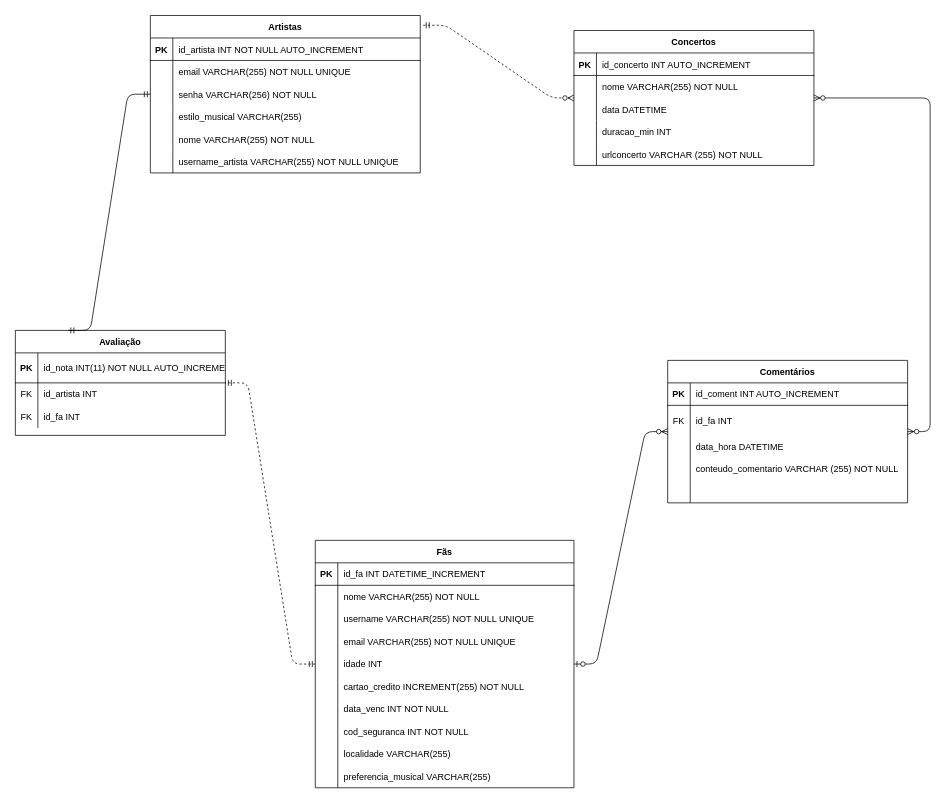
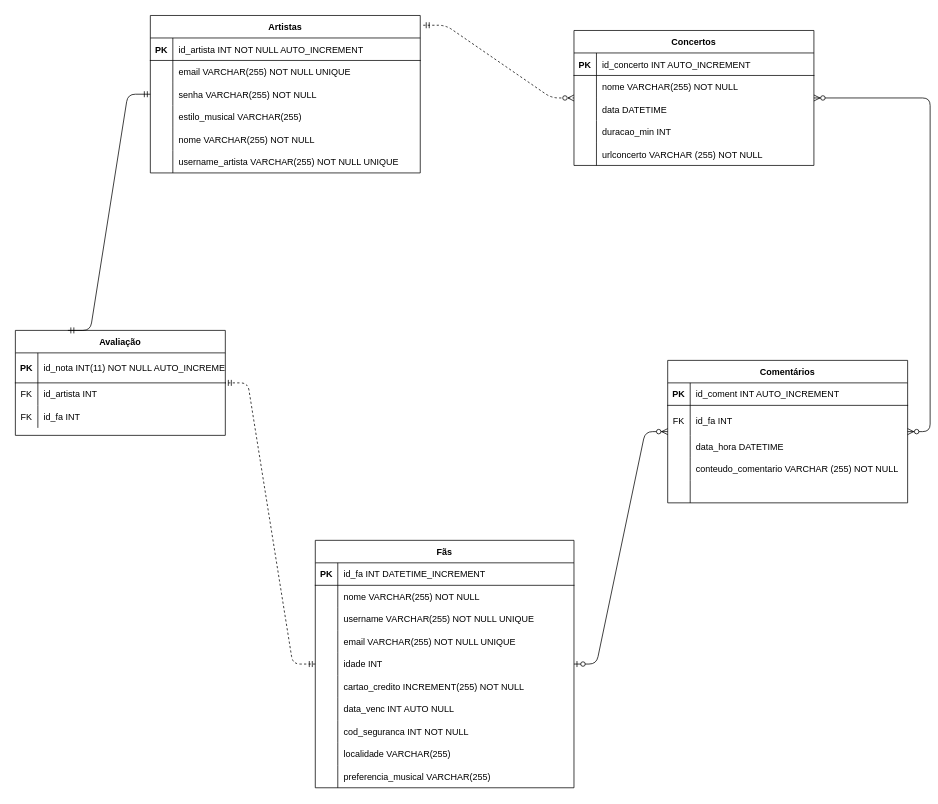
(243, 95) -> (243, 95)
(395, 710) -> (398, 710)
